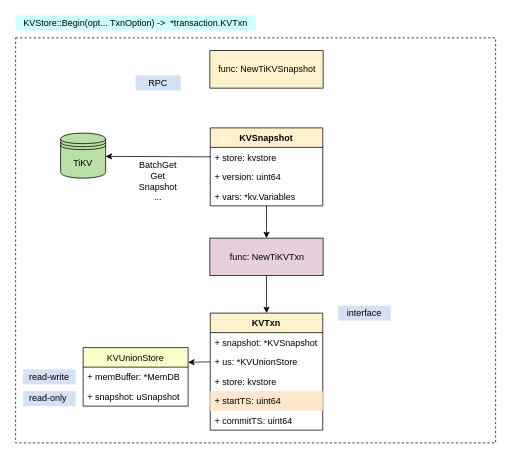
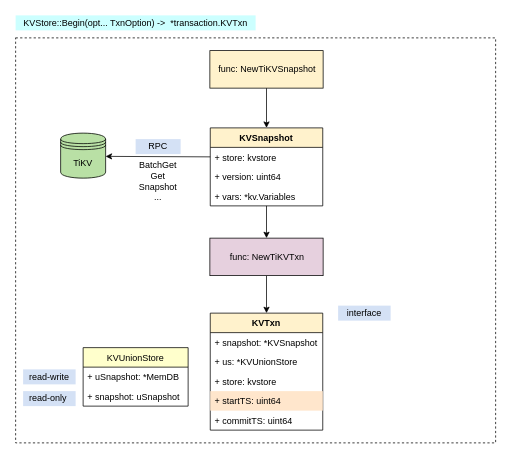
(158, 83) -> (158, 147)
none -> (266, 106)
(194, 362) -> none
(131, 377) -> (131, 377)
